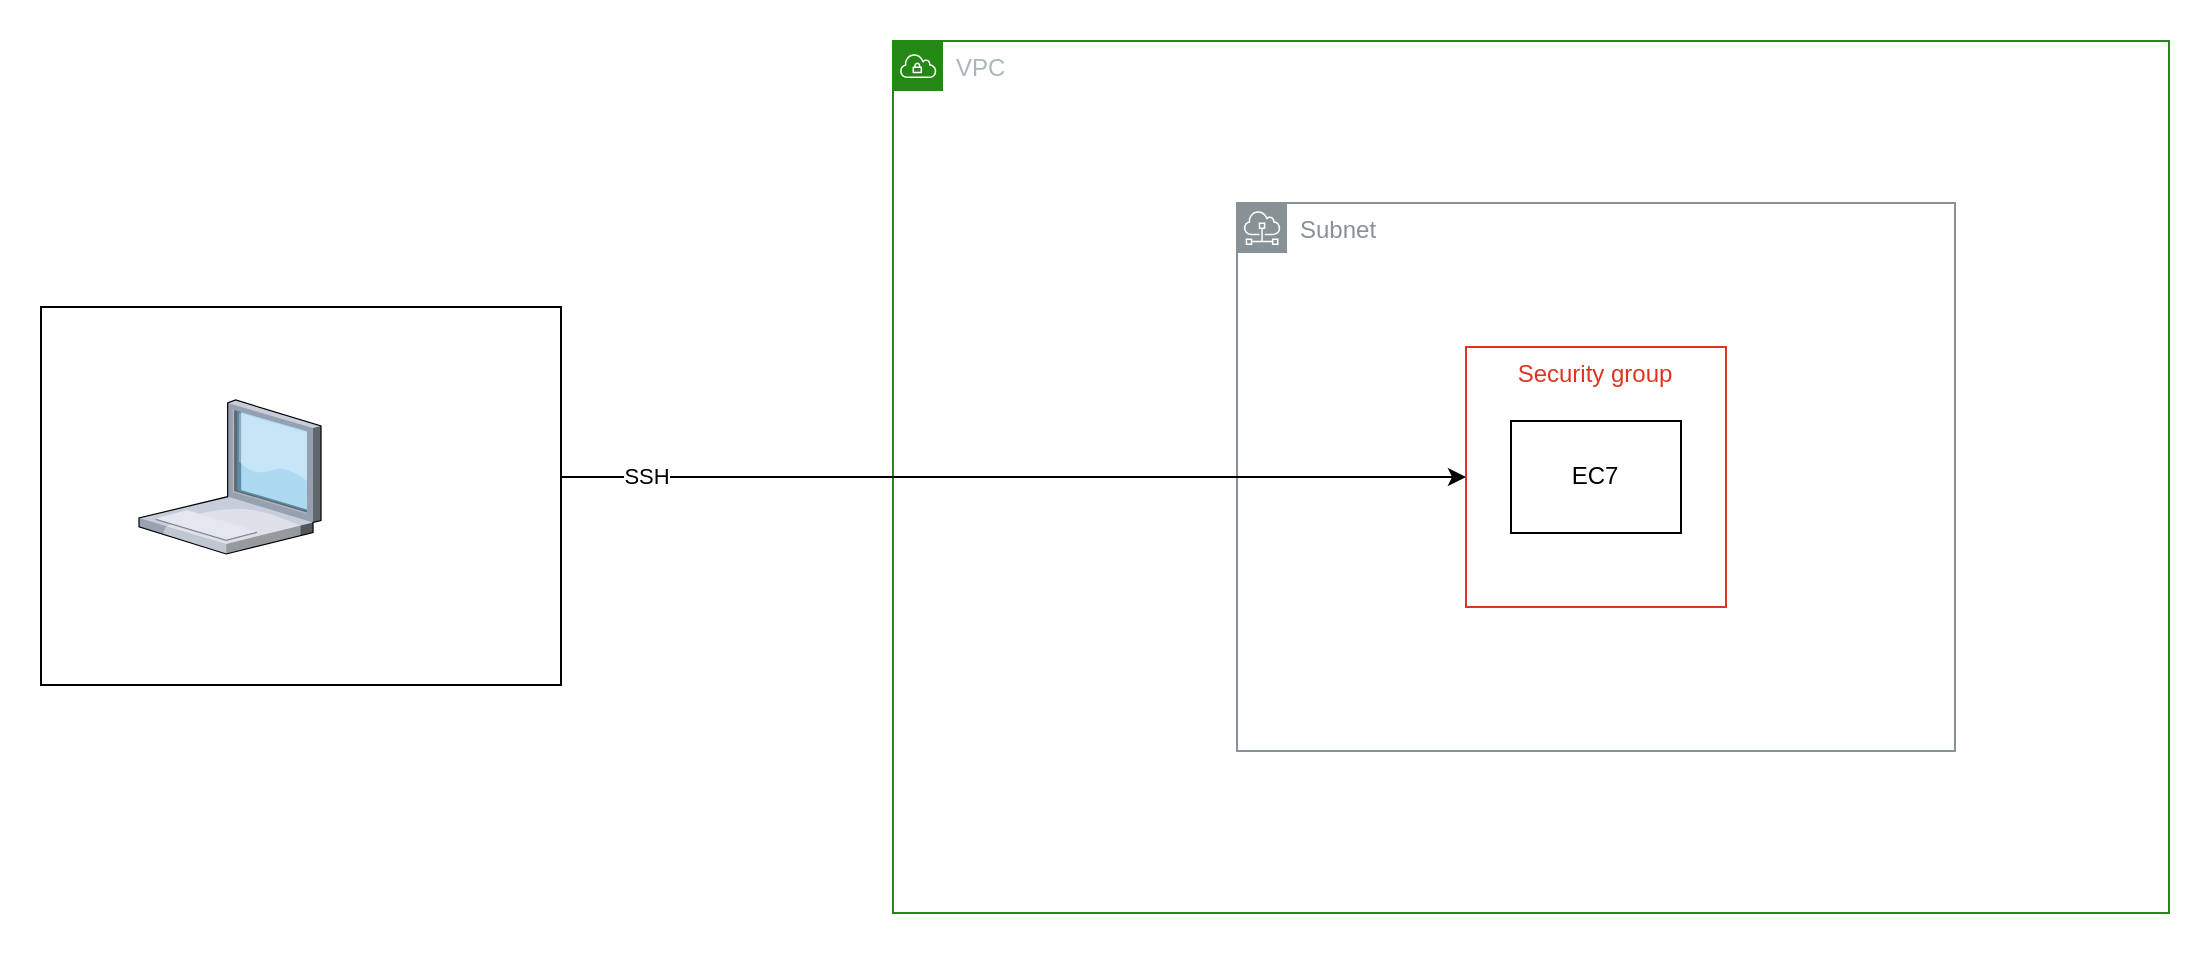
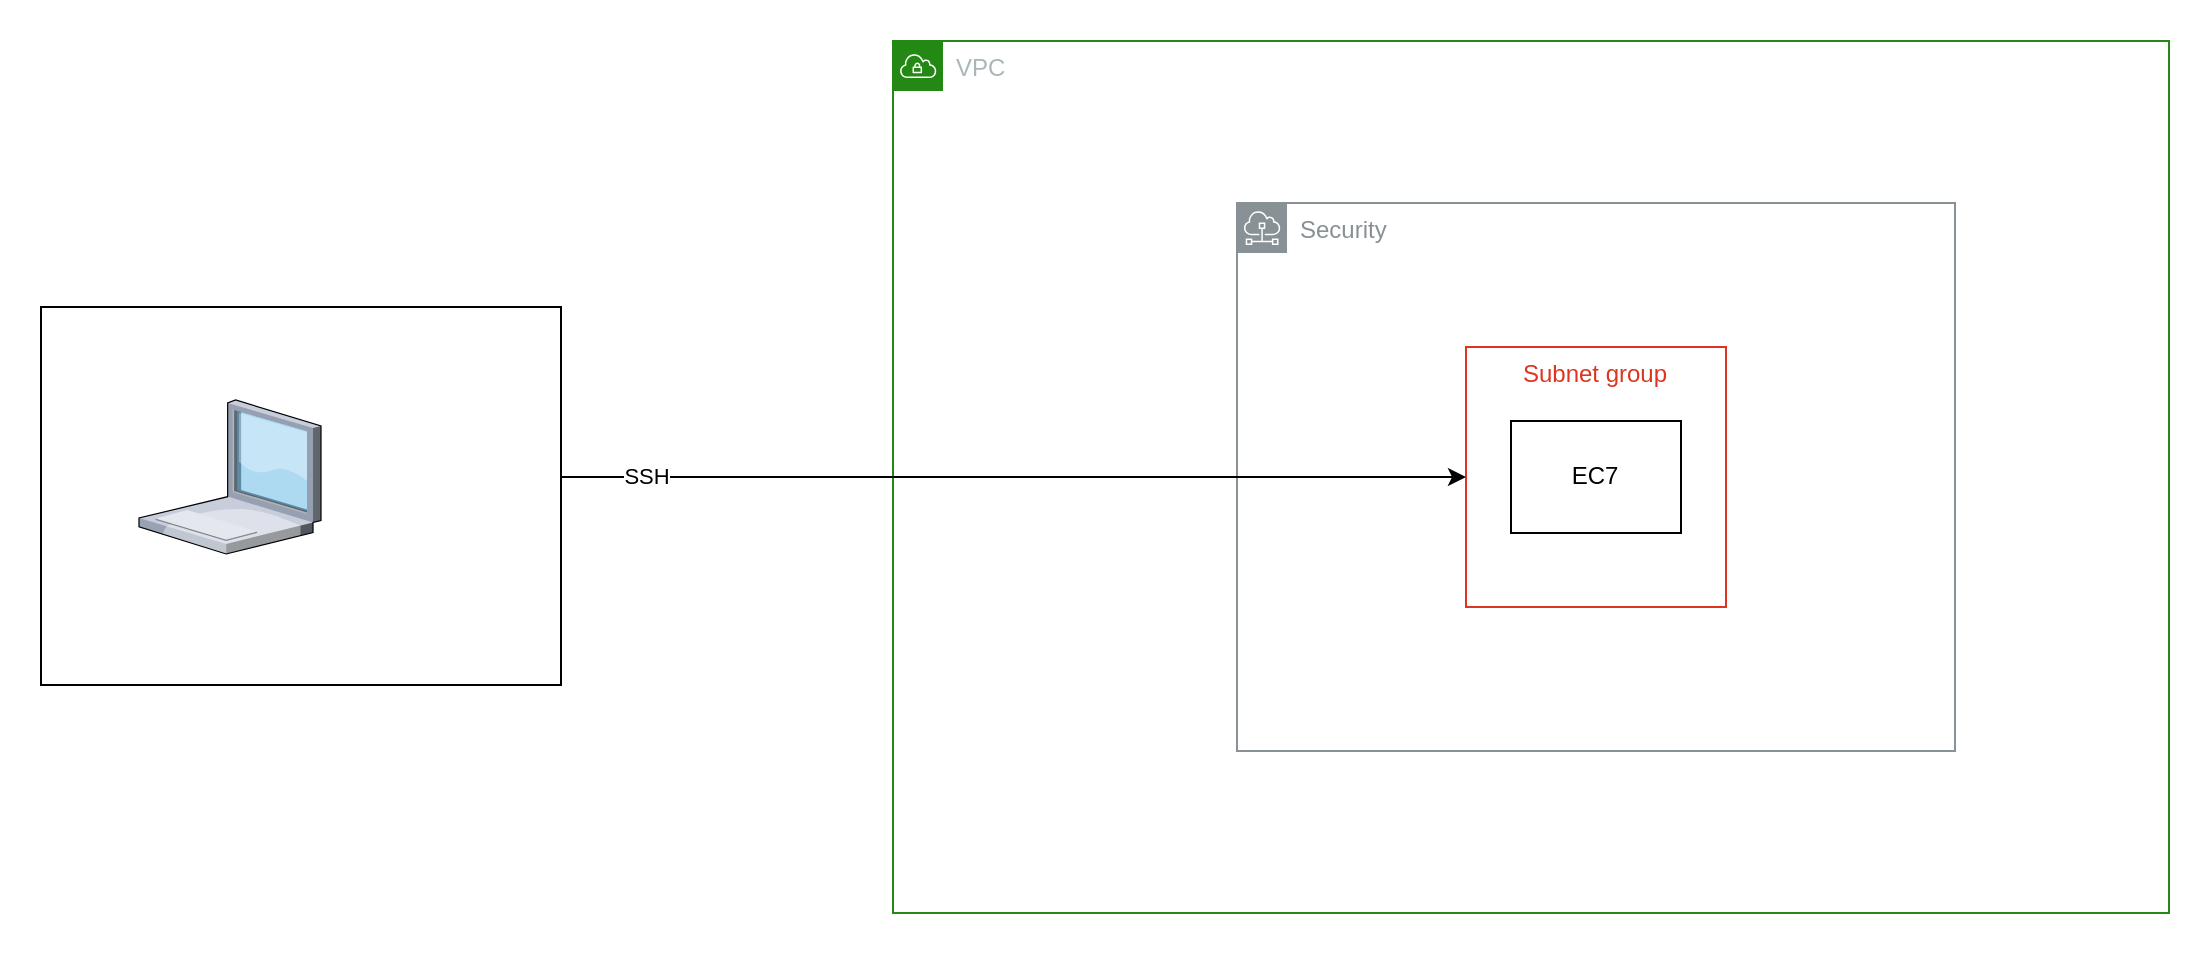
(1341, 231) -> (1352, 231)
(1595, 374) -> (1595, 374)
